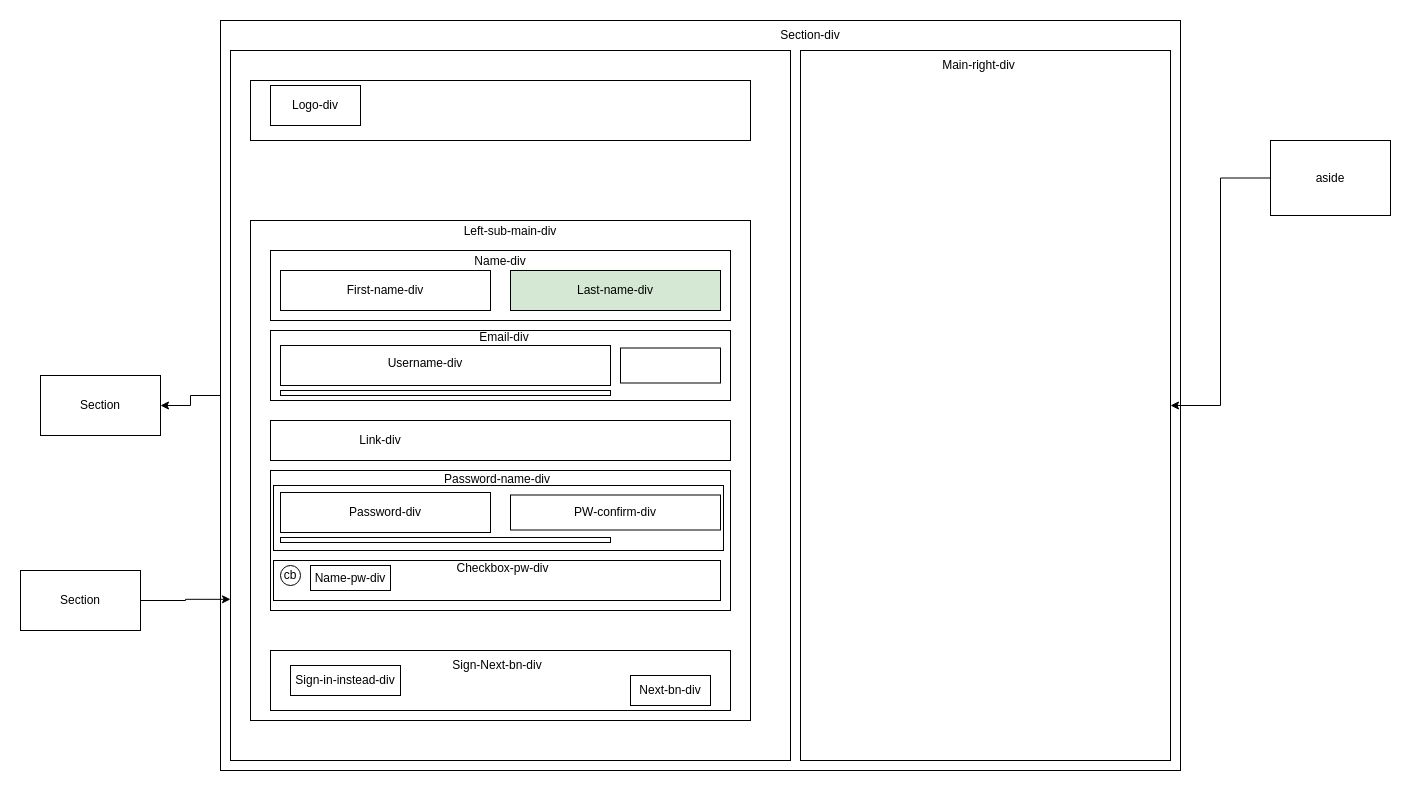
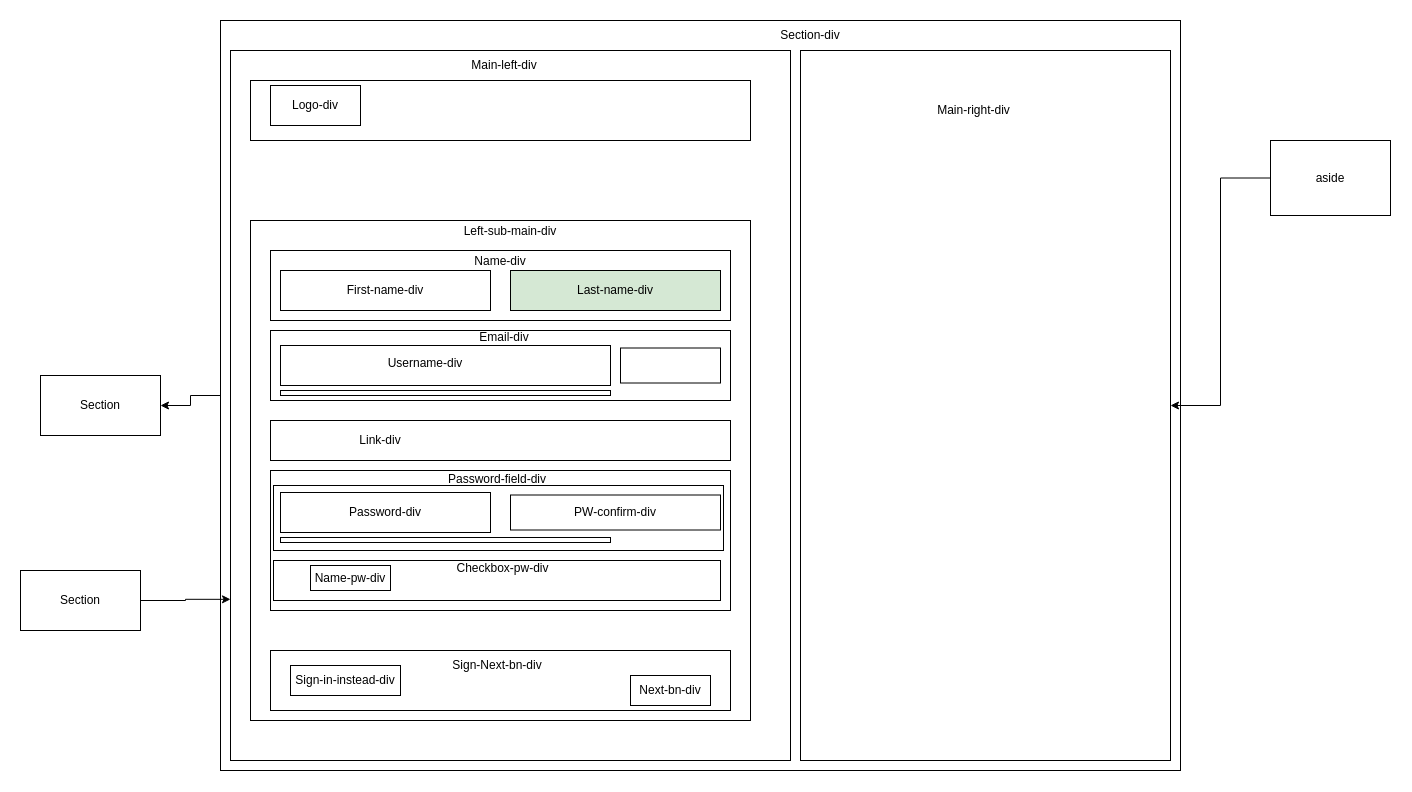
none -> (505, 66)
(979, 66) -> (974, 111)
(498, 480) -> (498, 480)
(291, 576) -> none
